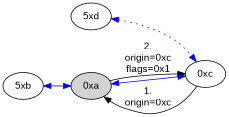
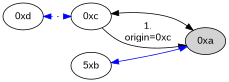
(91, 16) -> (23, 16)
(144, 76) -> none
(148, 80) -> (154, 14)
